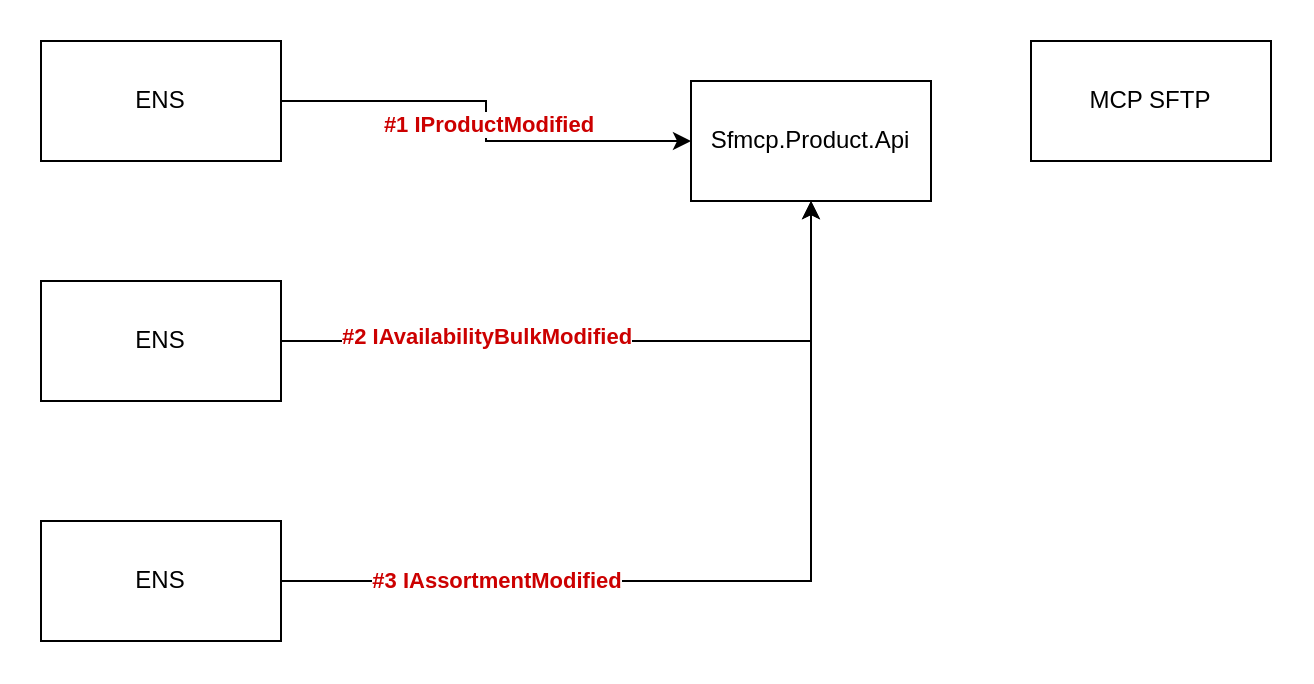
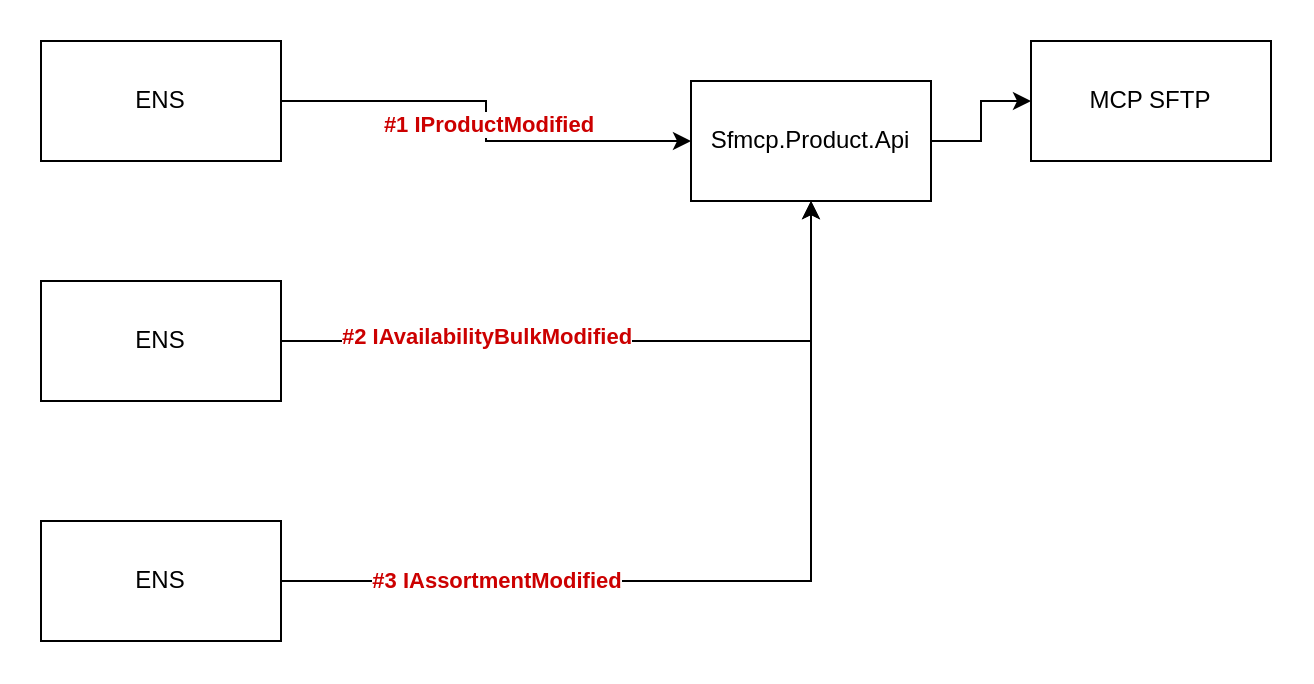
none -> (981, 128)
